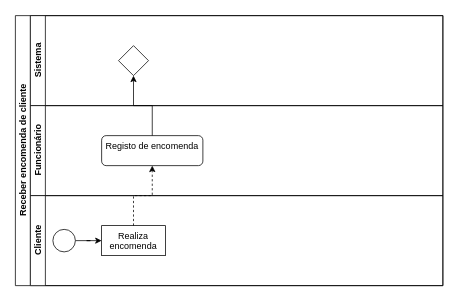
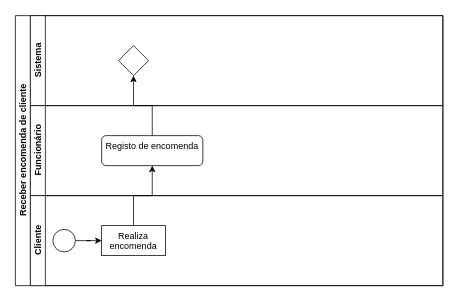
(134, 211) -> (134, 211)
